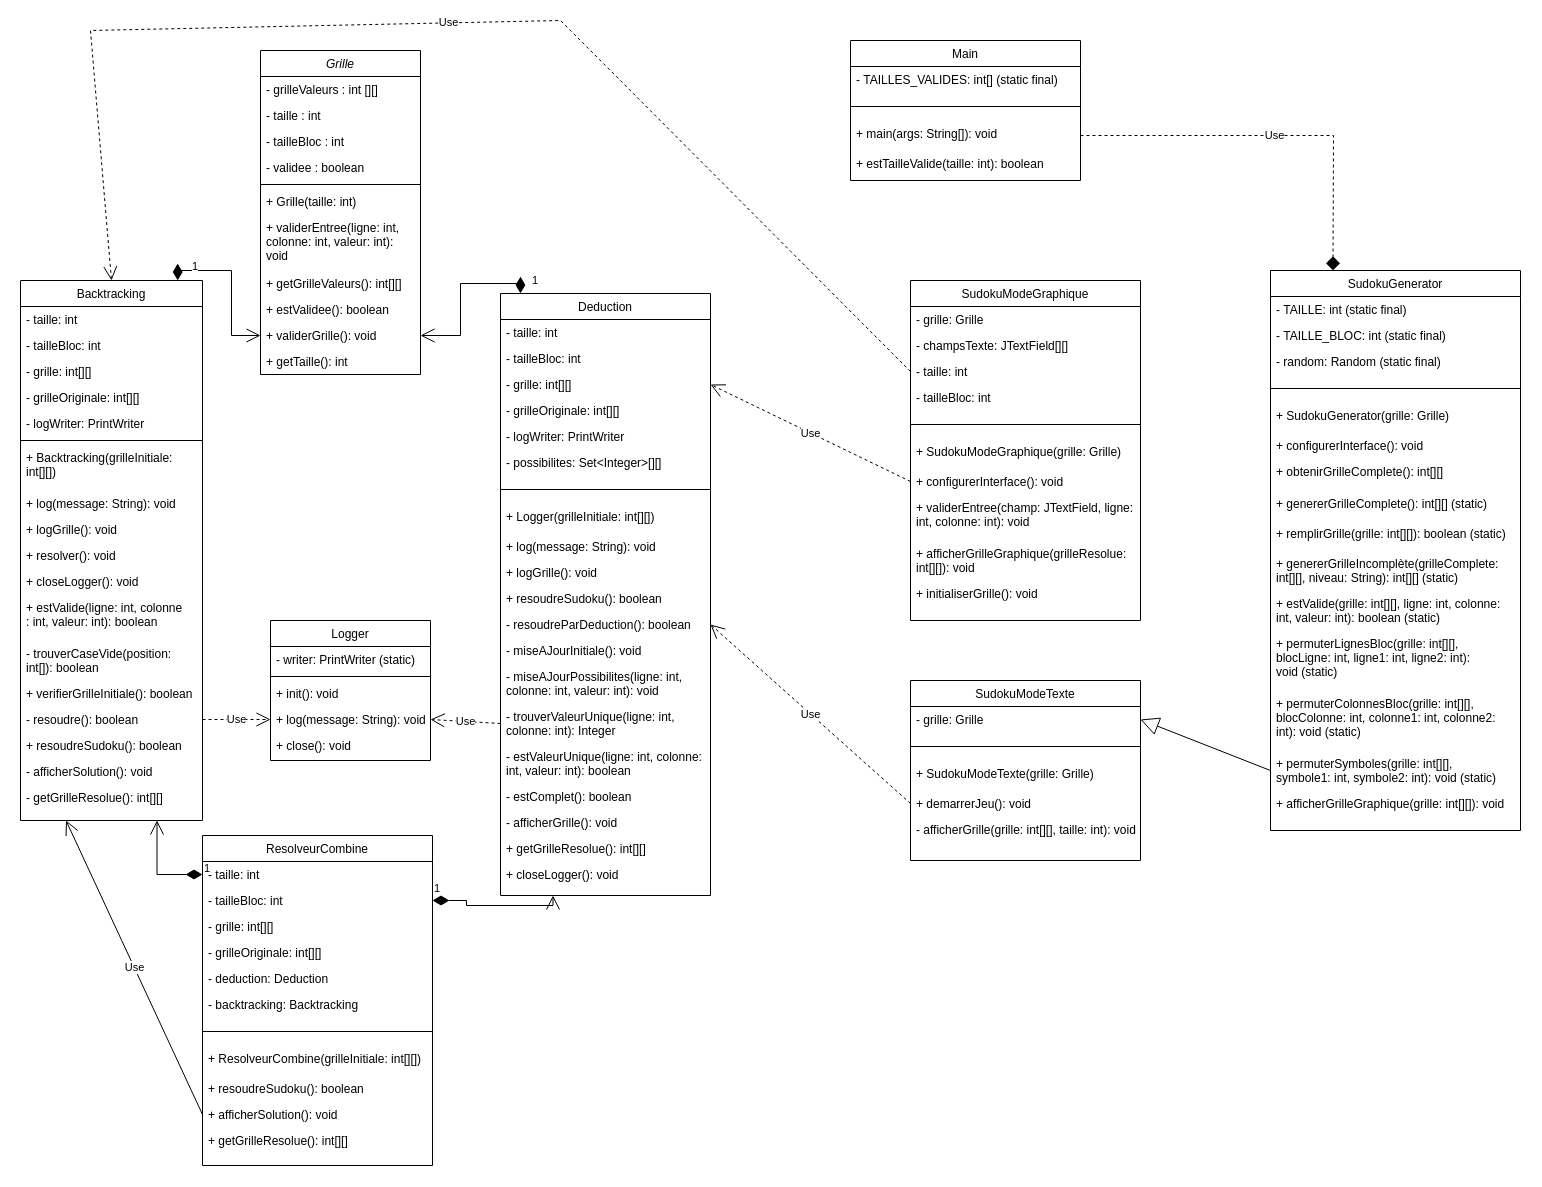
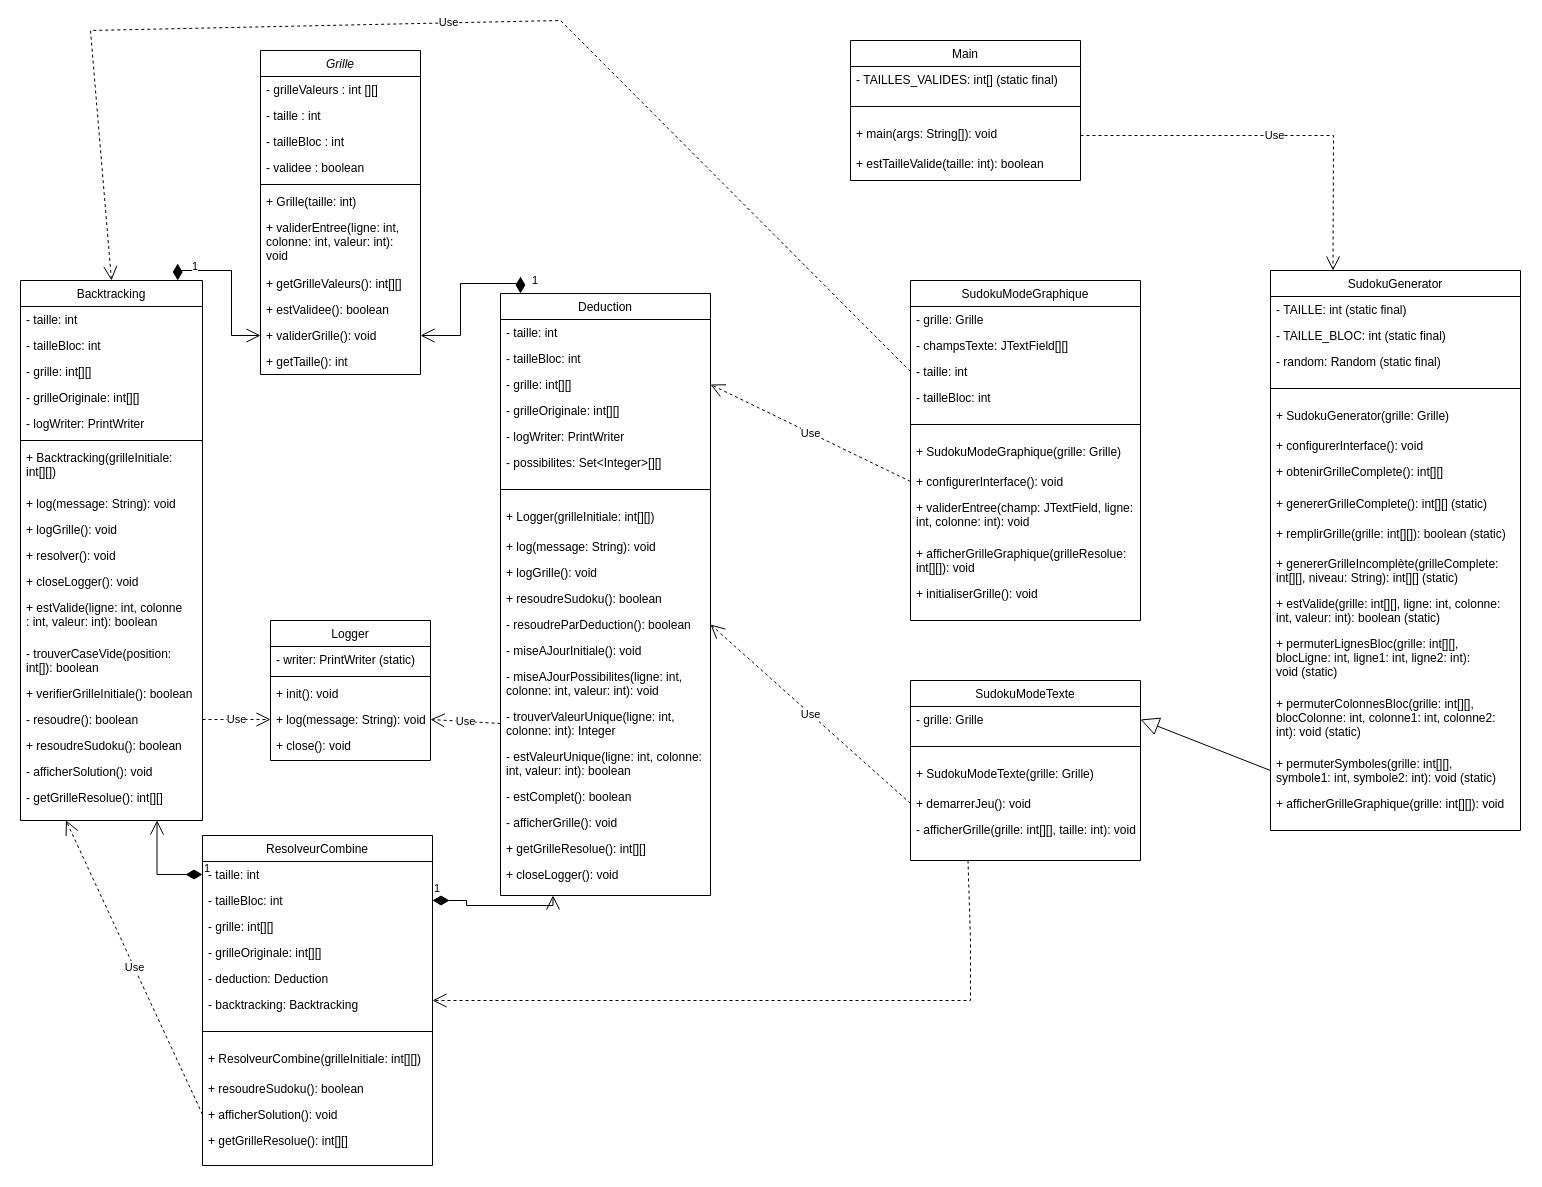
(1333, 256) -> (1333, 261)
none -> (772, 1001)
(168, 1041) -> (168, 1041)
